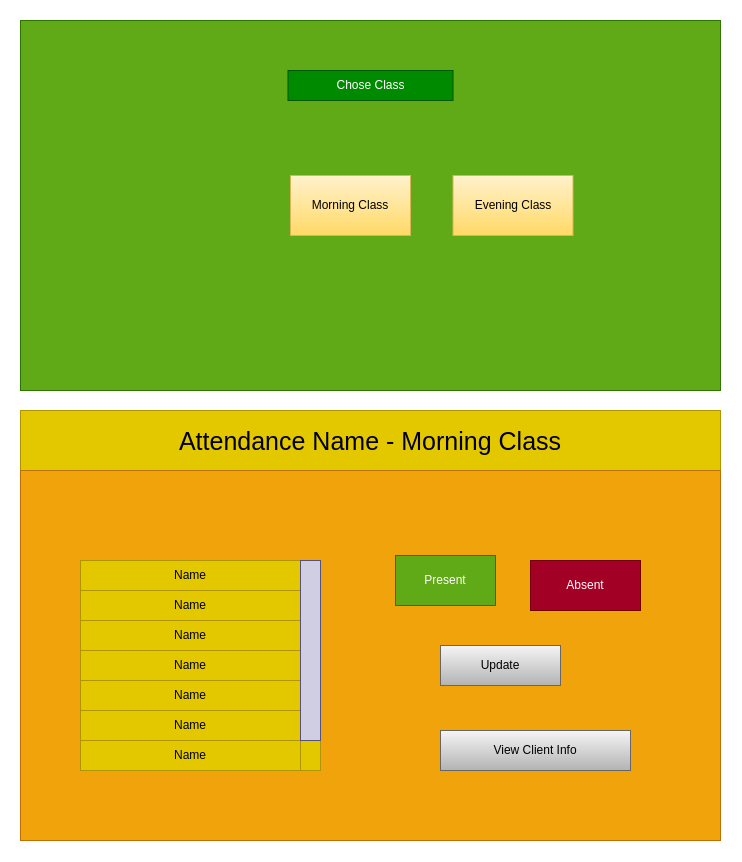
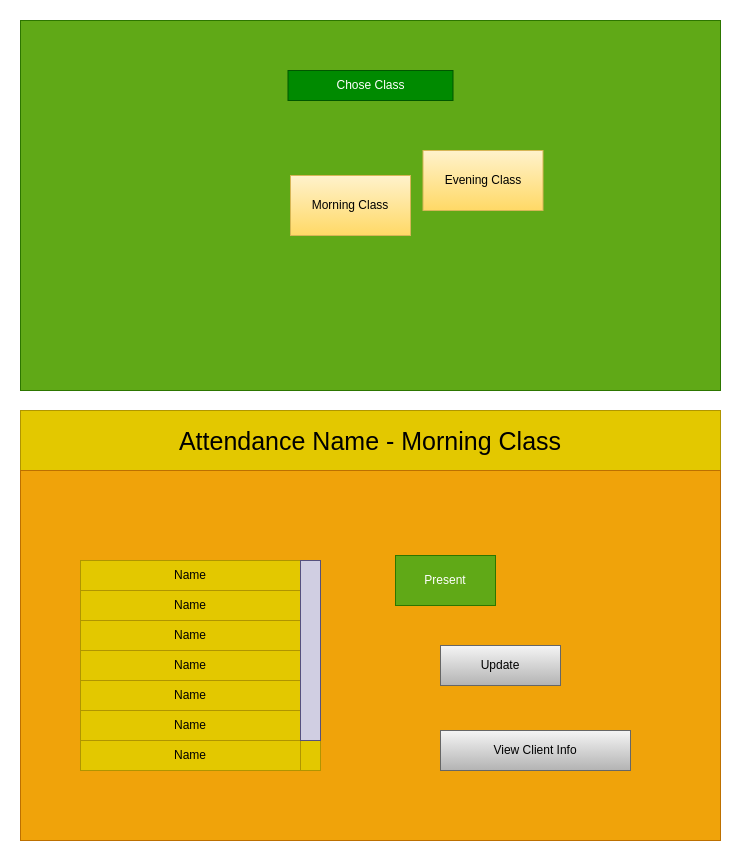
(513, 206) -> (483, 181)
(586, 586) -> none
